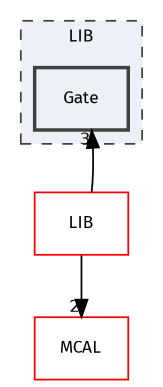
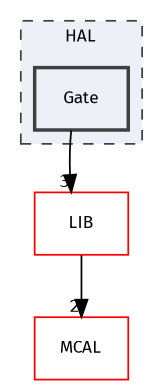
(81, 37) -> (81, 37)
(93, 170) -> (70, 155)
